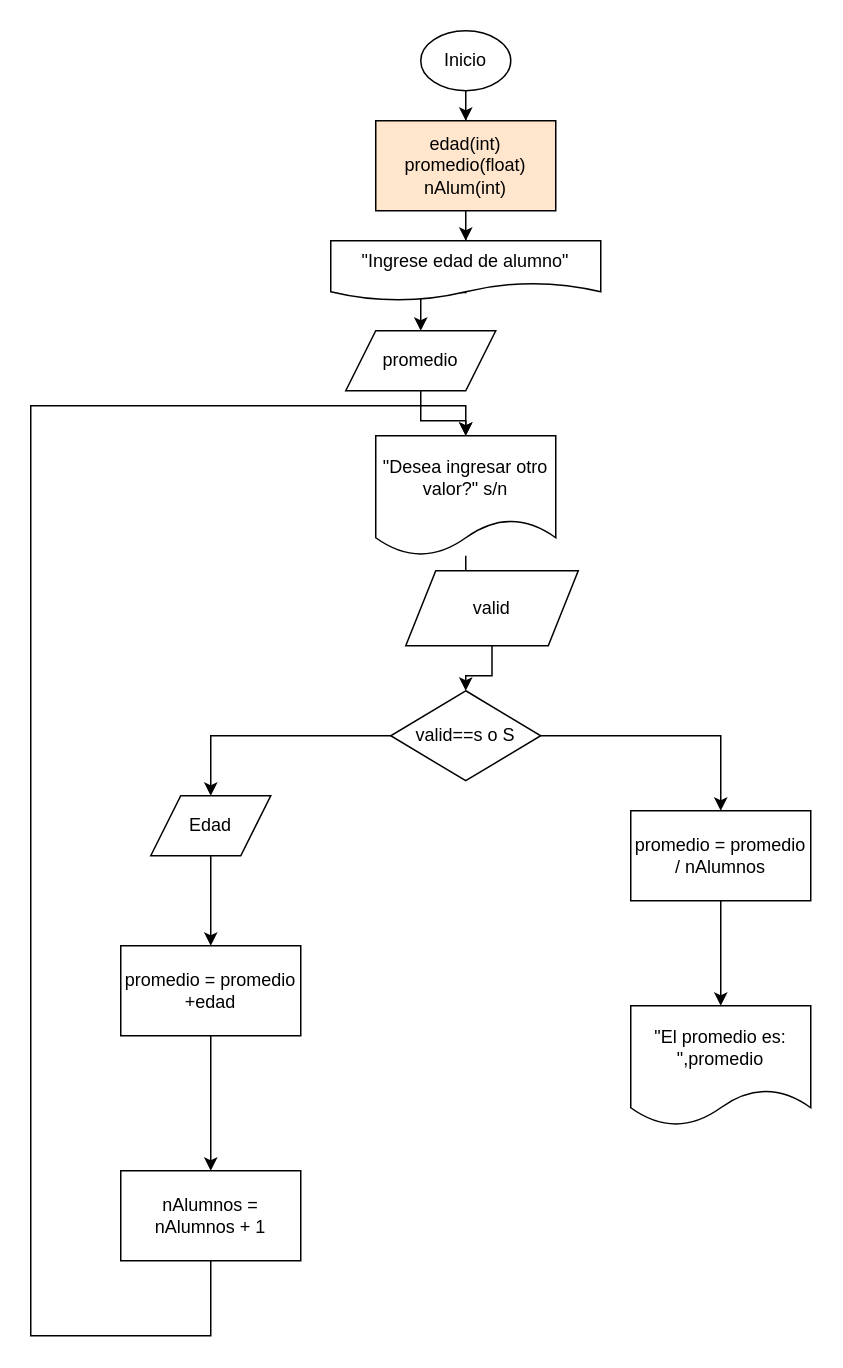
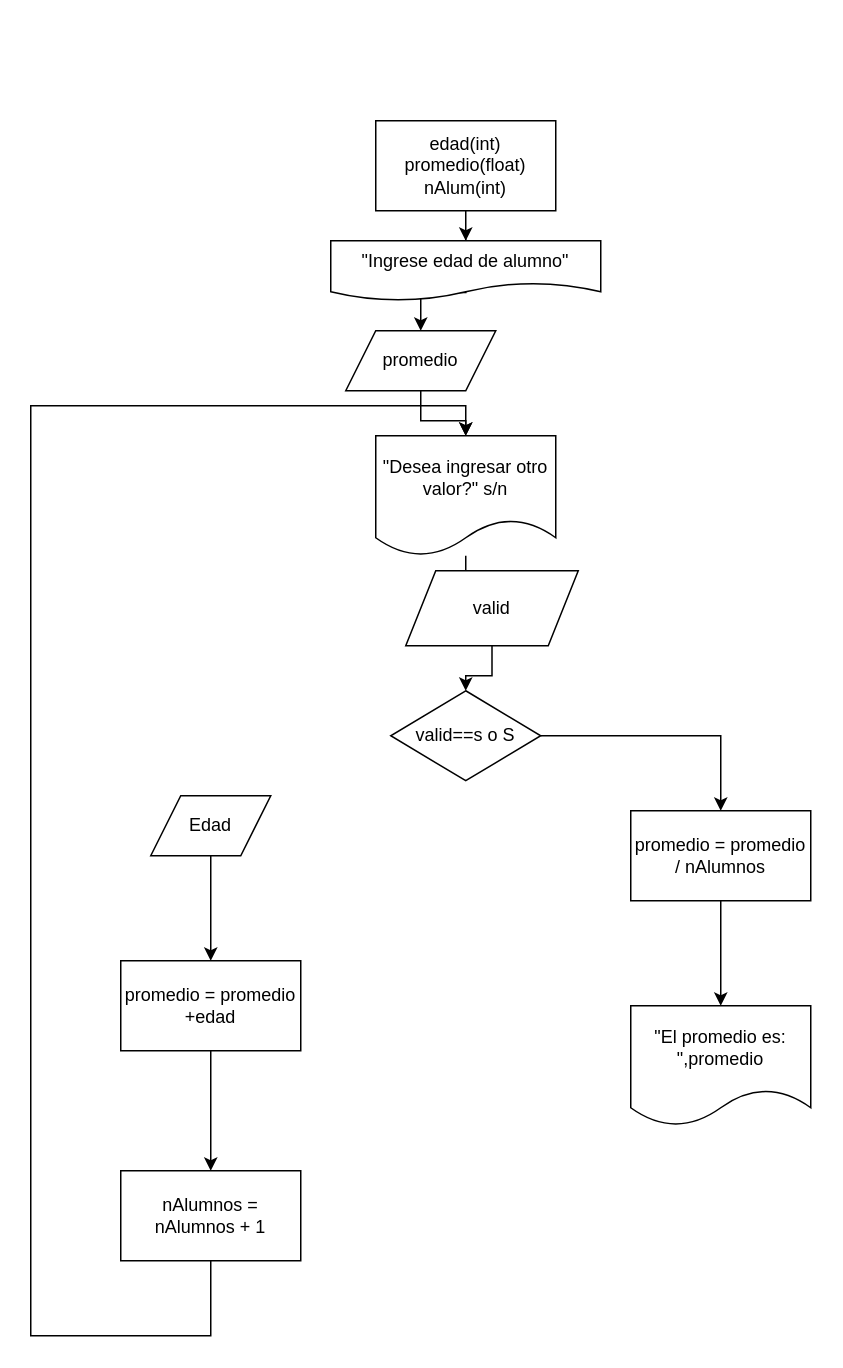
(466, 61) -> none
(466, 111) -> none
(466, 166) -> (466, 166)
(276, 736) -> none
(211, 991) -> (211, 1006)
